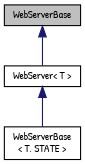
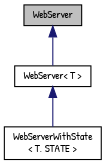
(42, 15) -> (53, 15)
(42, 143) -> (53, 143)
